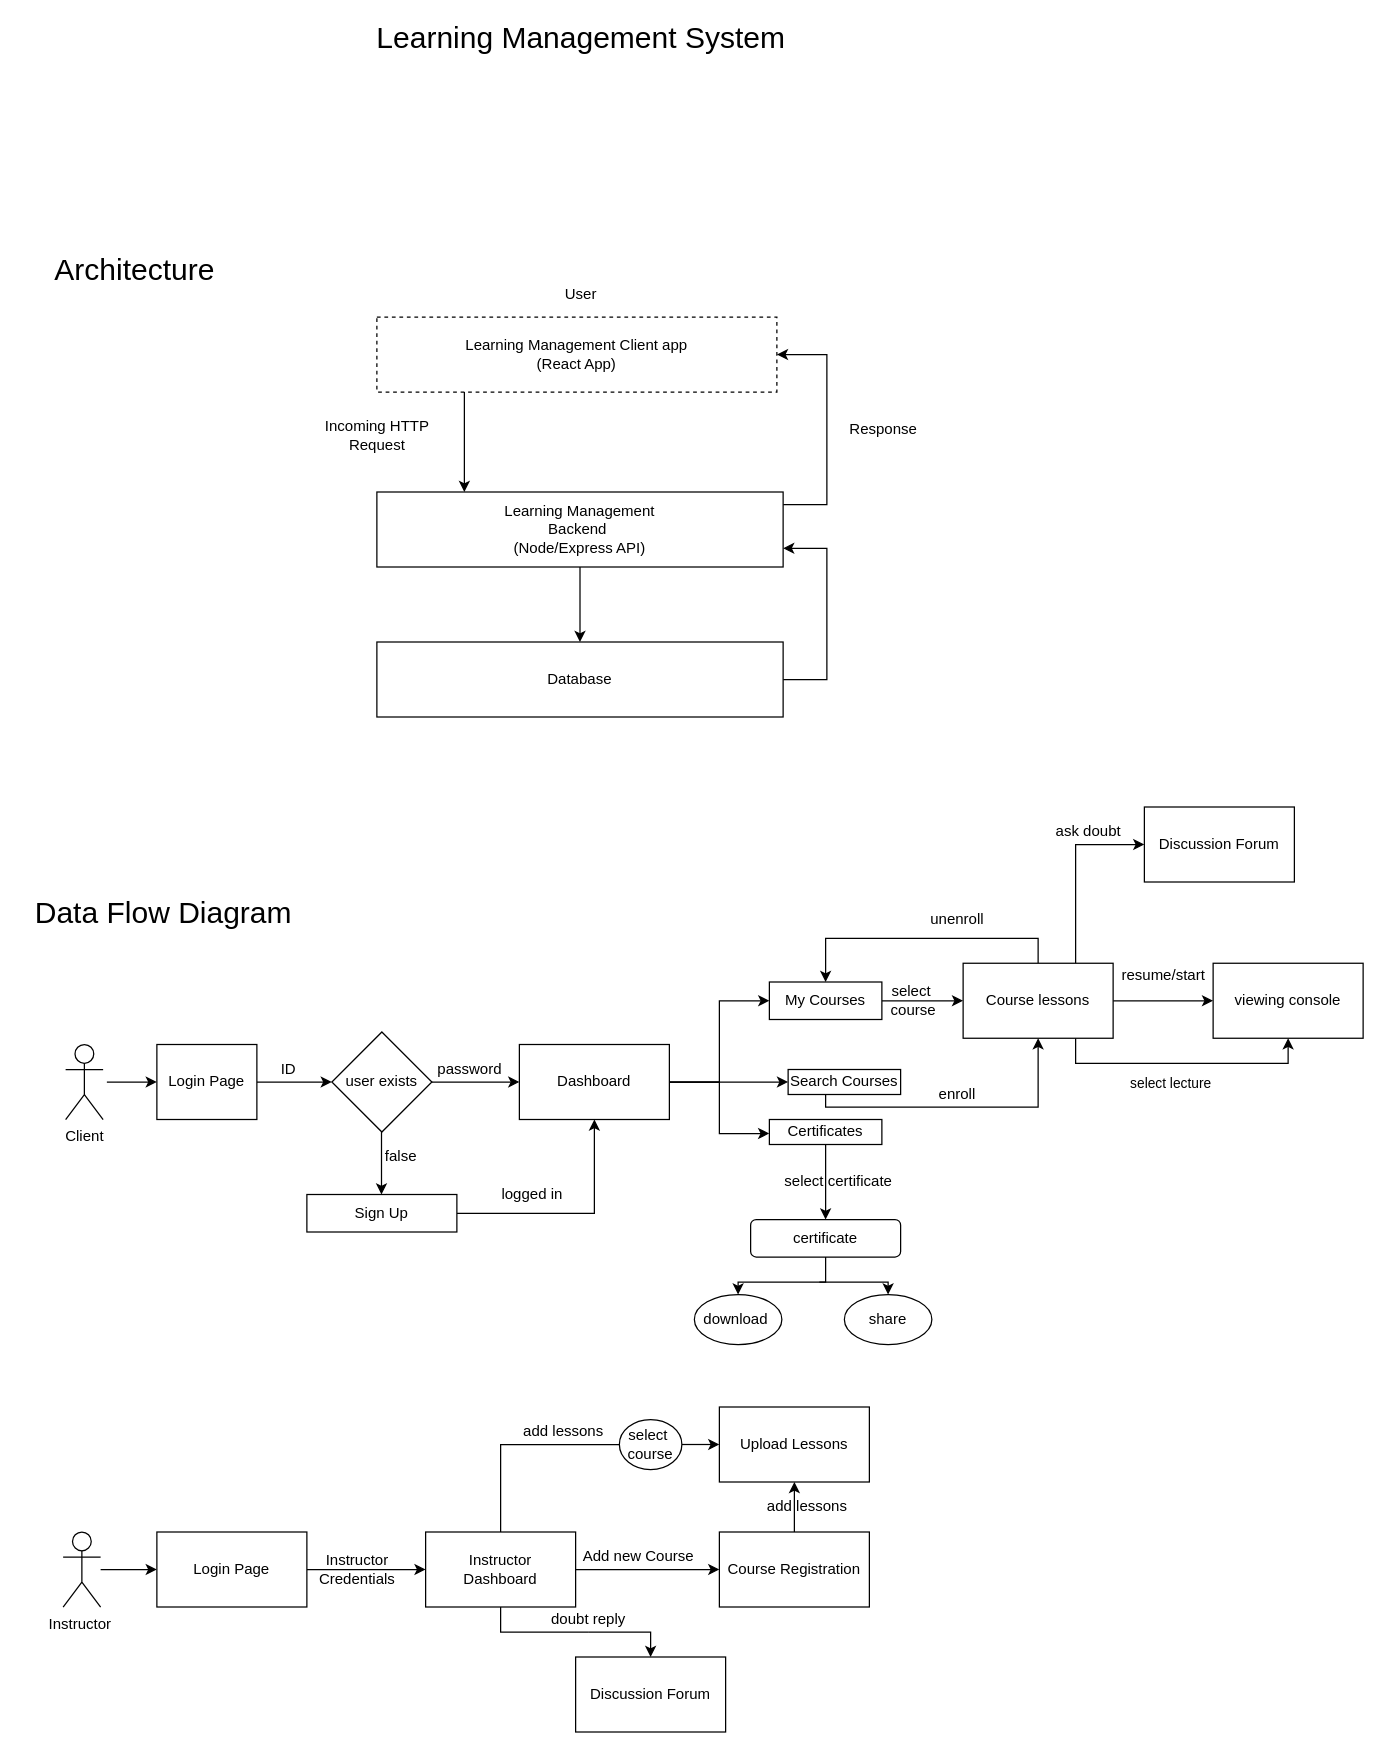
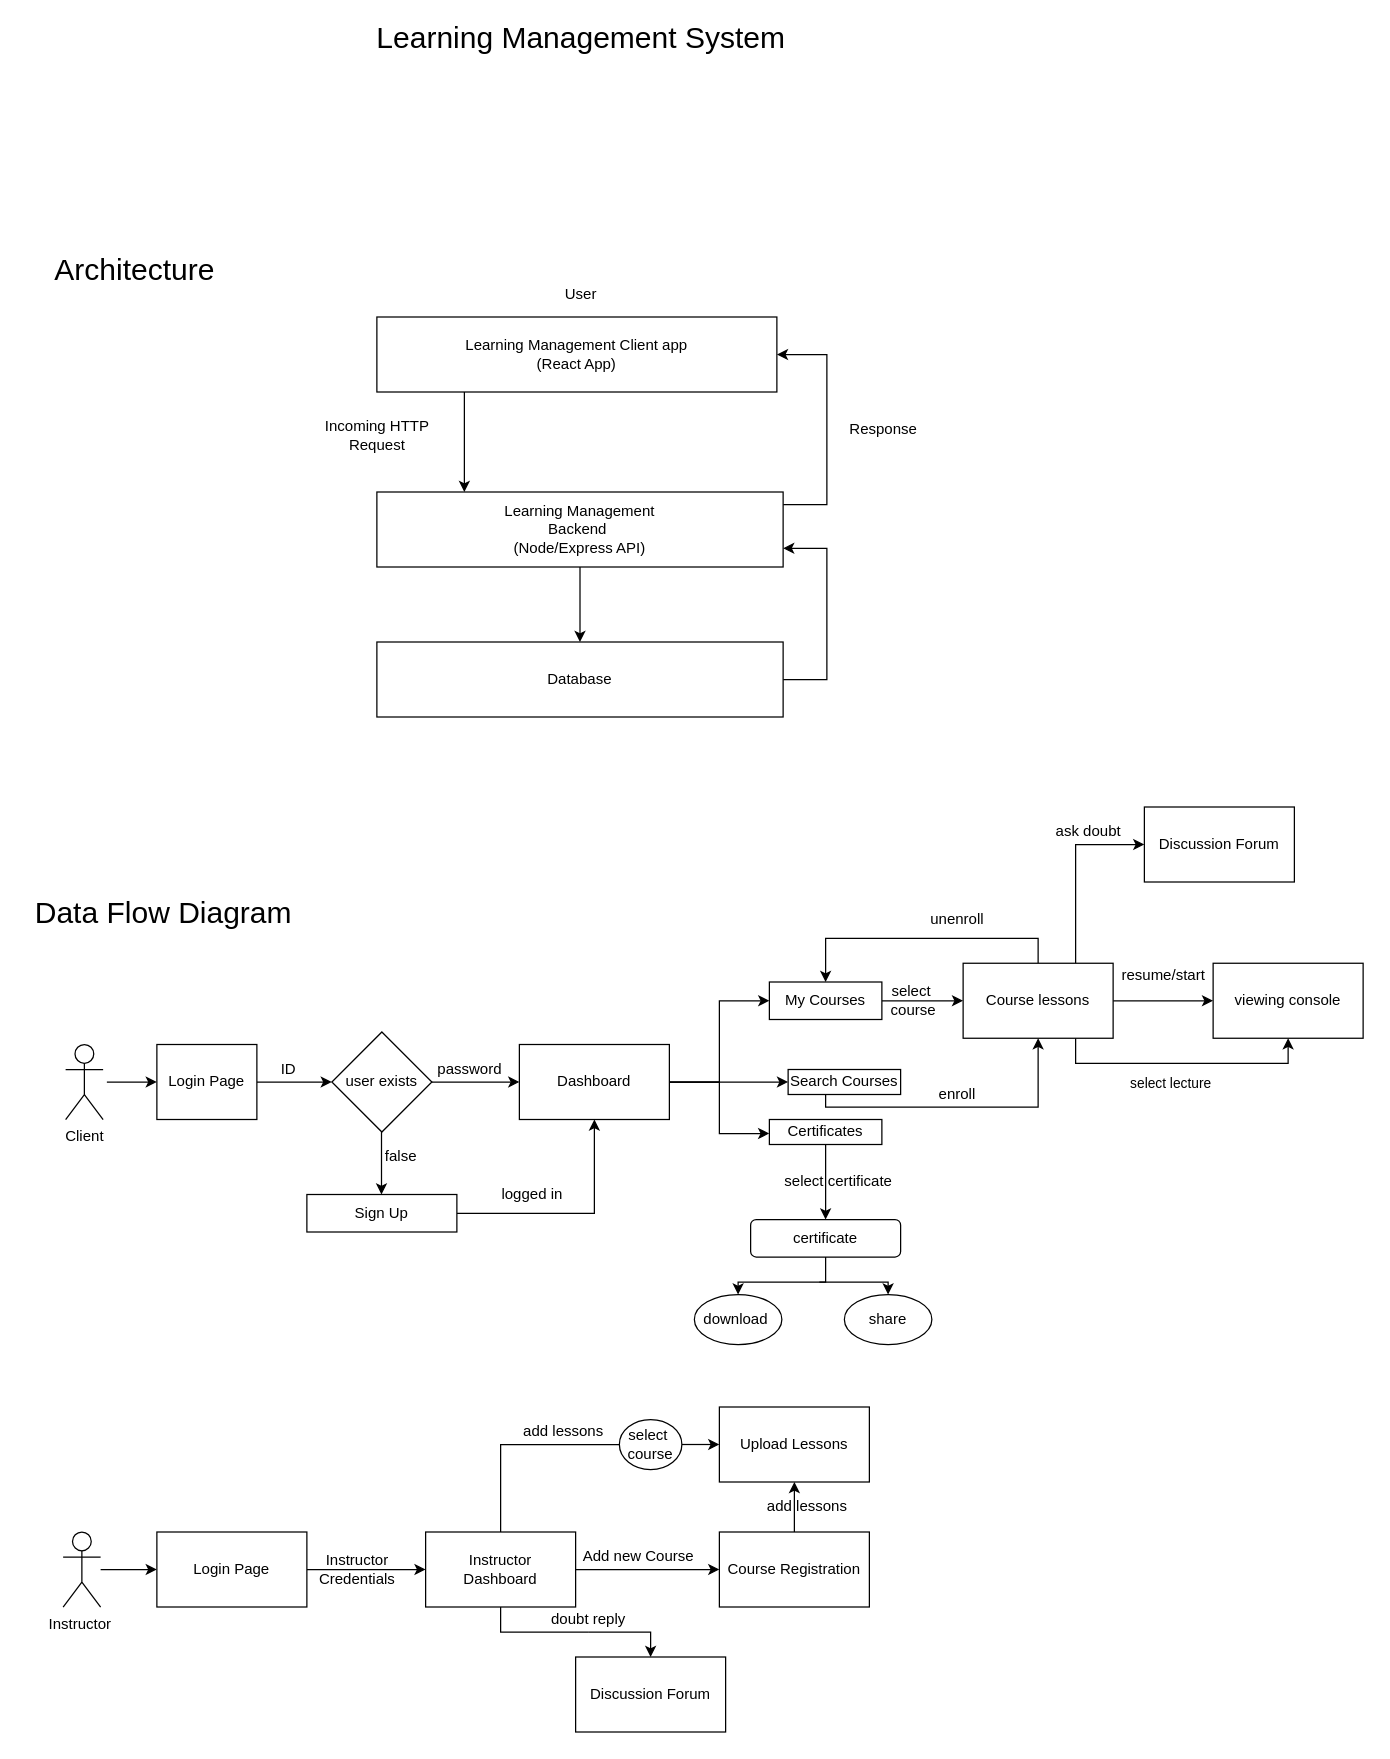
(577, 354) -> (577, 354)
